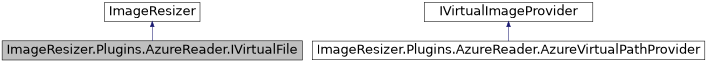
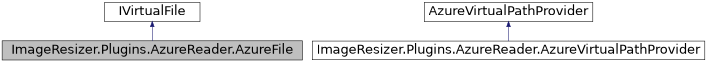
(152, 12) -> (152, 12)
(509, 12) -> (509, 12)
(152, 50) -> (152, 50)
